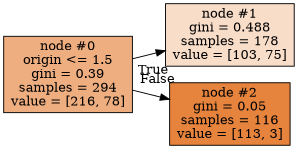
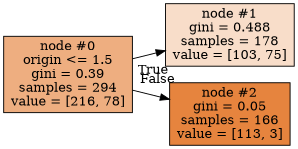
(230, 114) -> (230, 114)
